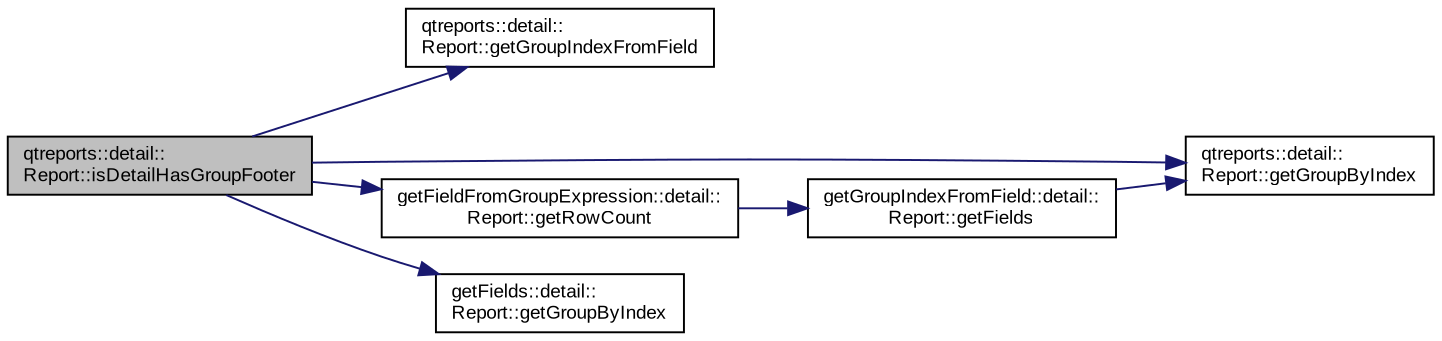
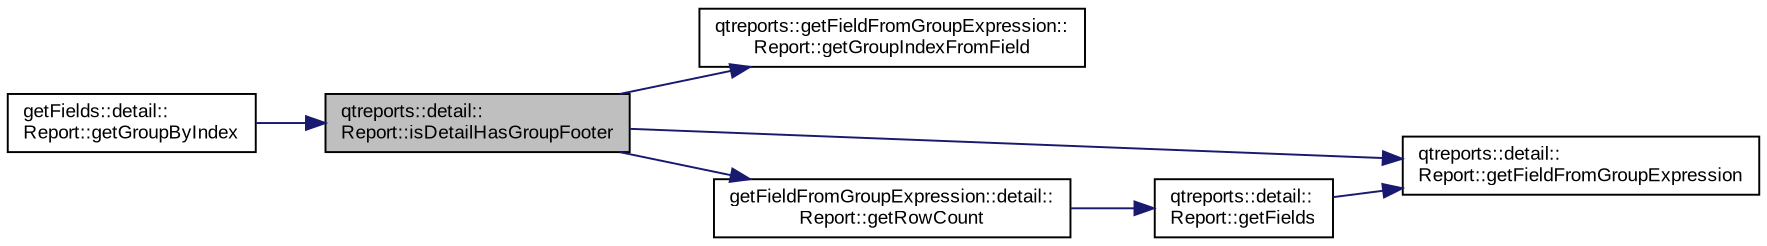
(560, 38) -> (892, 38)
(1310, 166) -> (1581, 166)
(962, 208) -> (1244, 208)
(322, 235) -> (281, 123)
